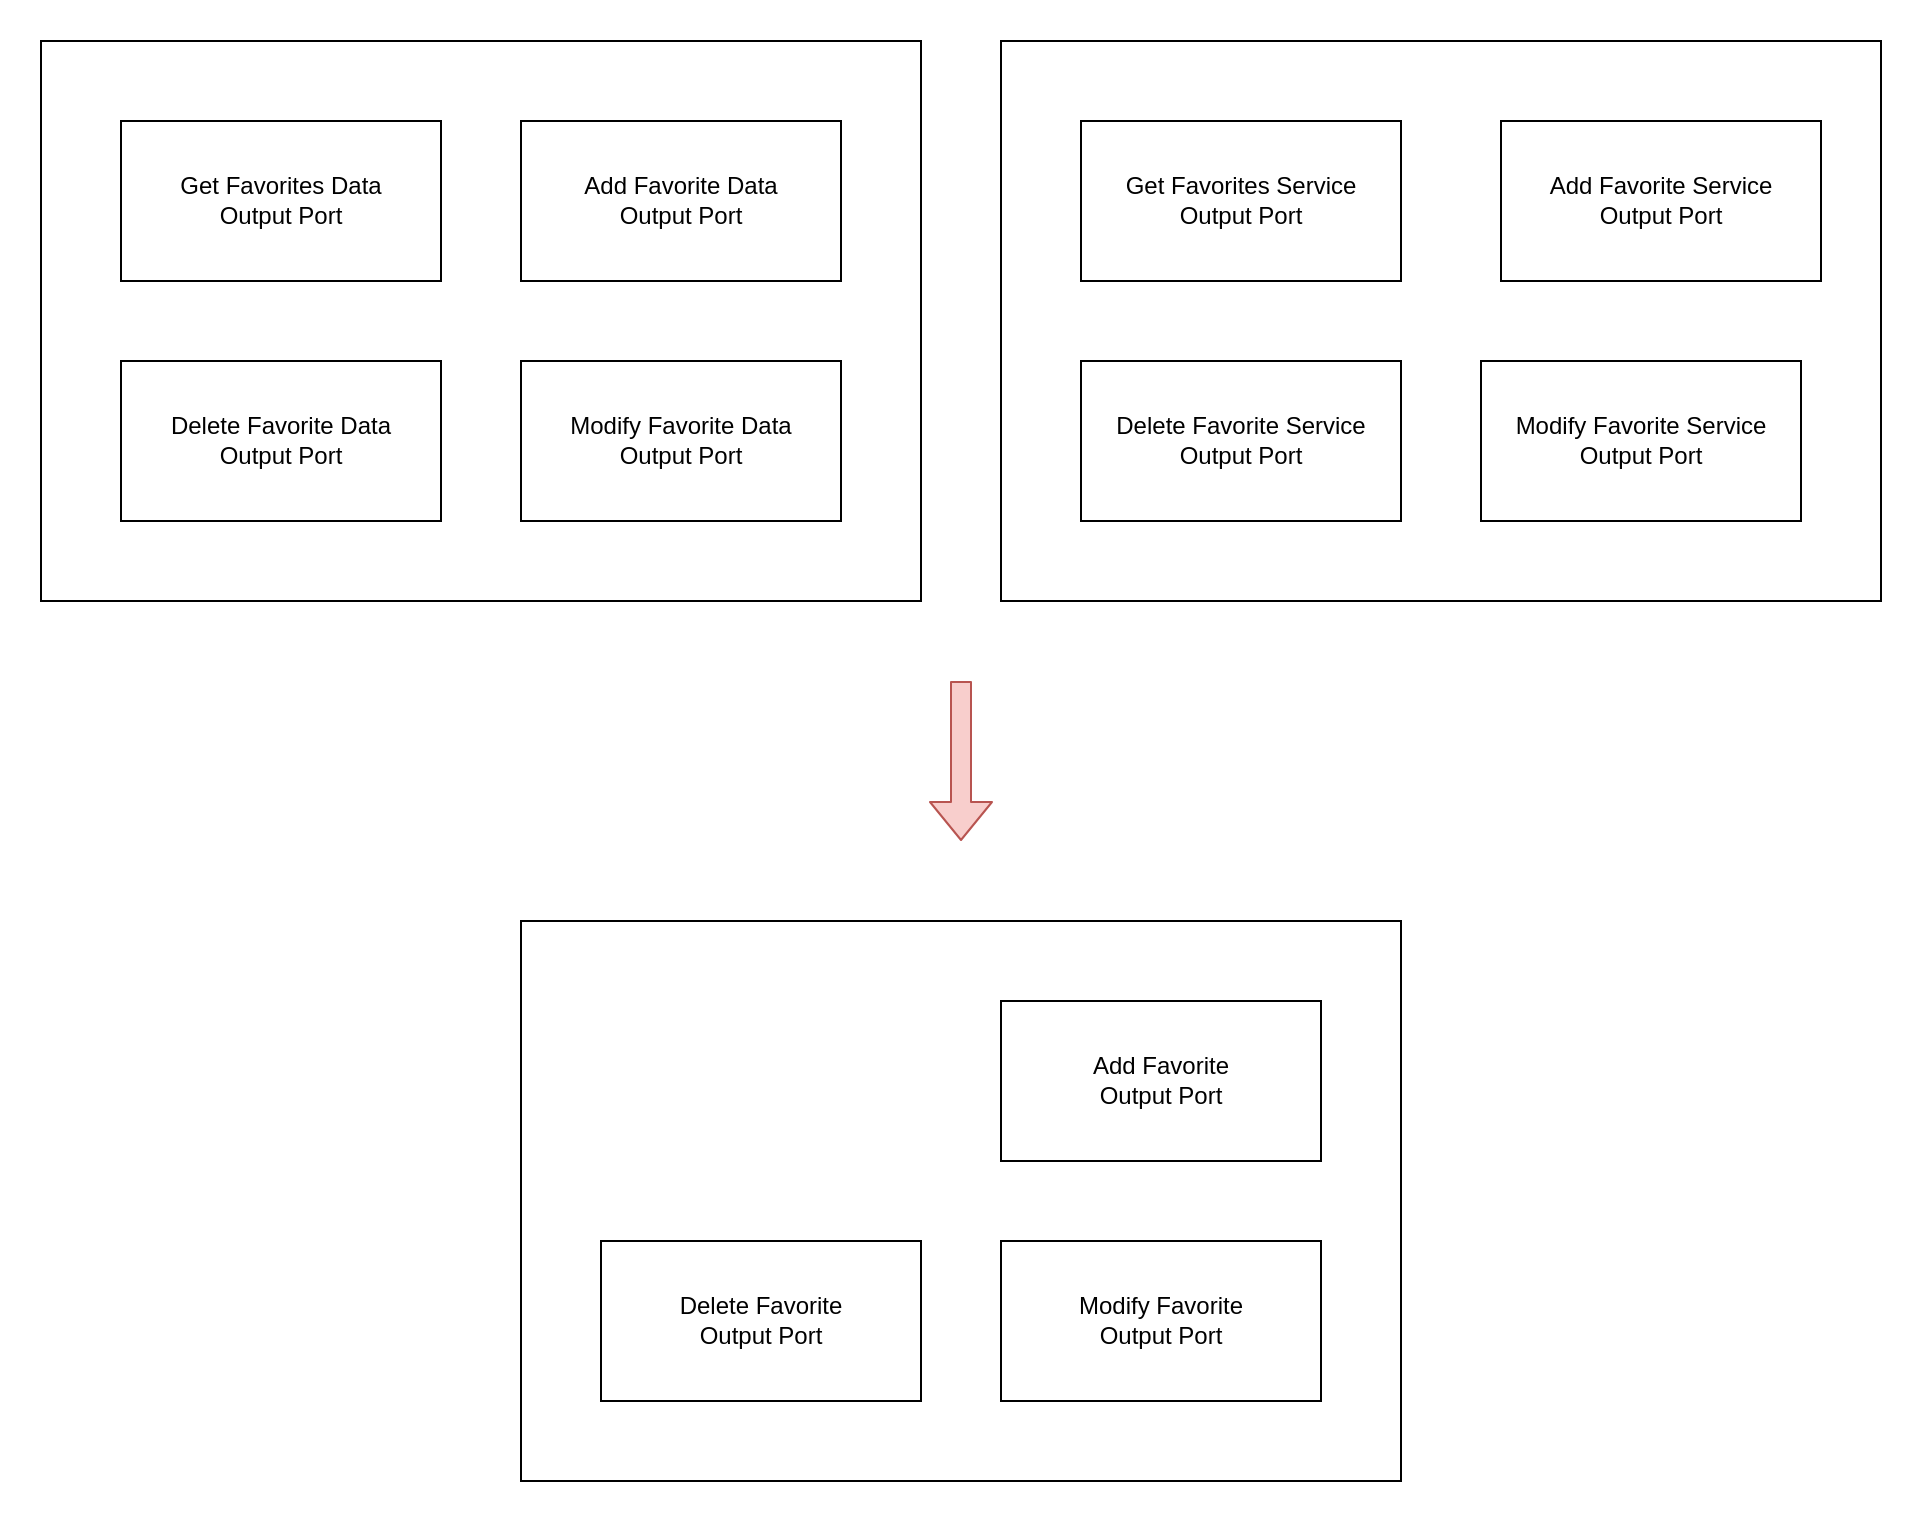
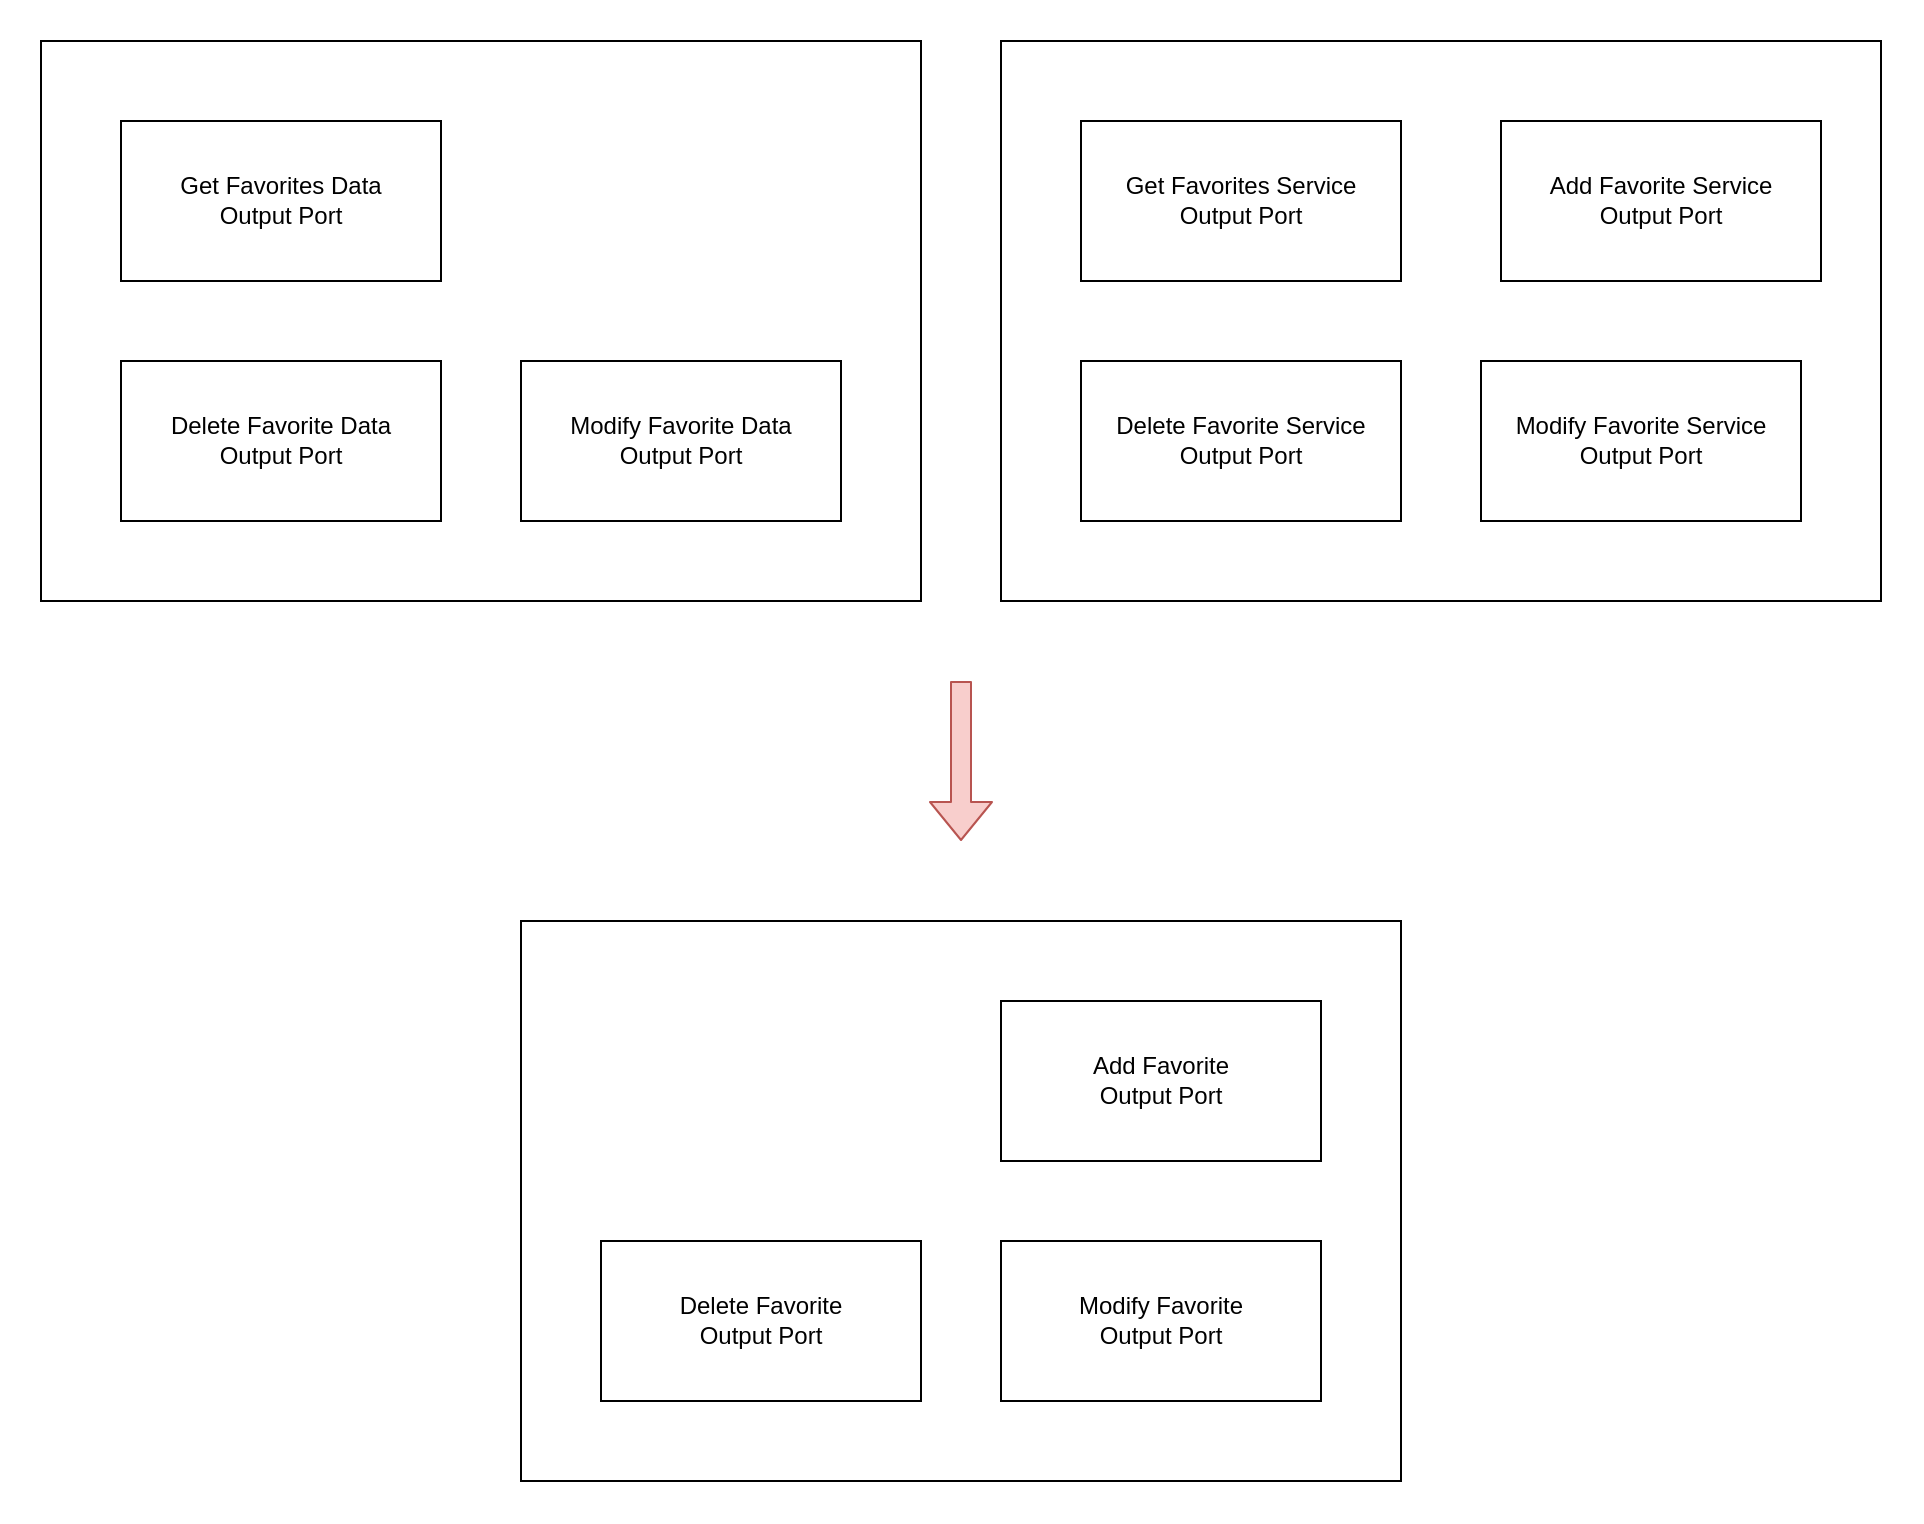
(681, 201) -> none
